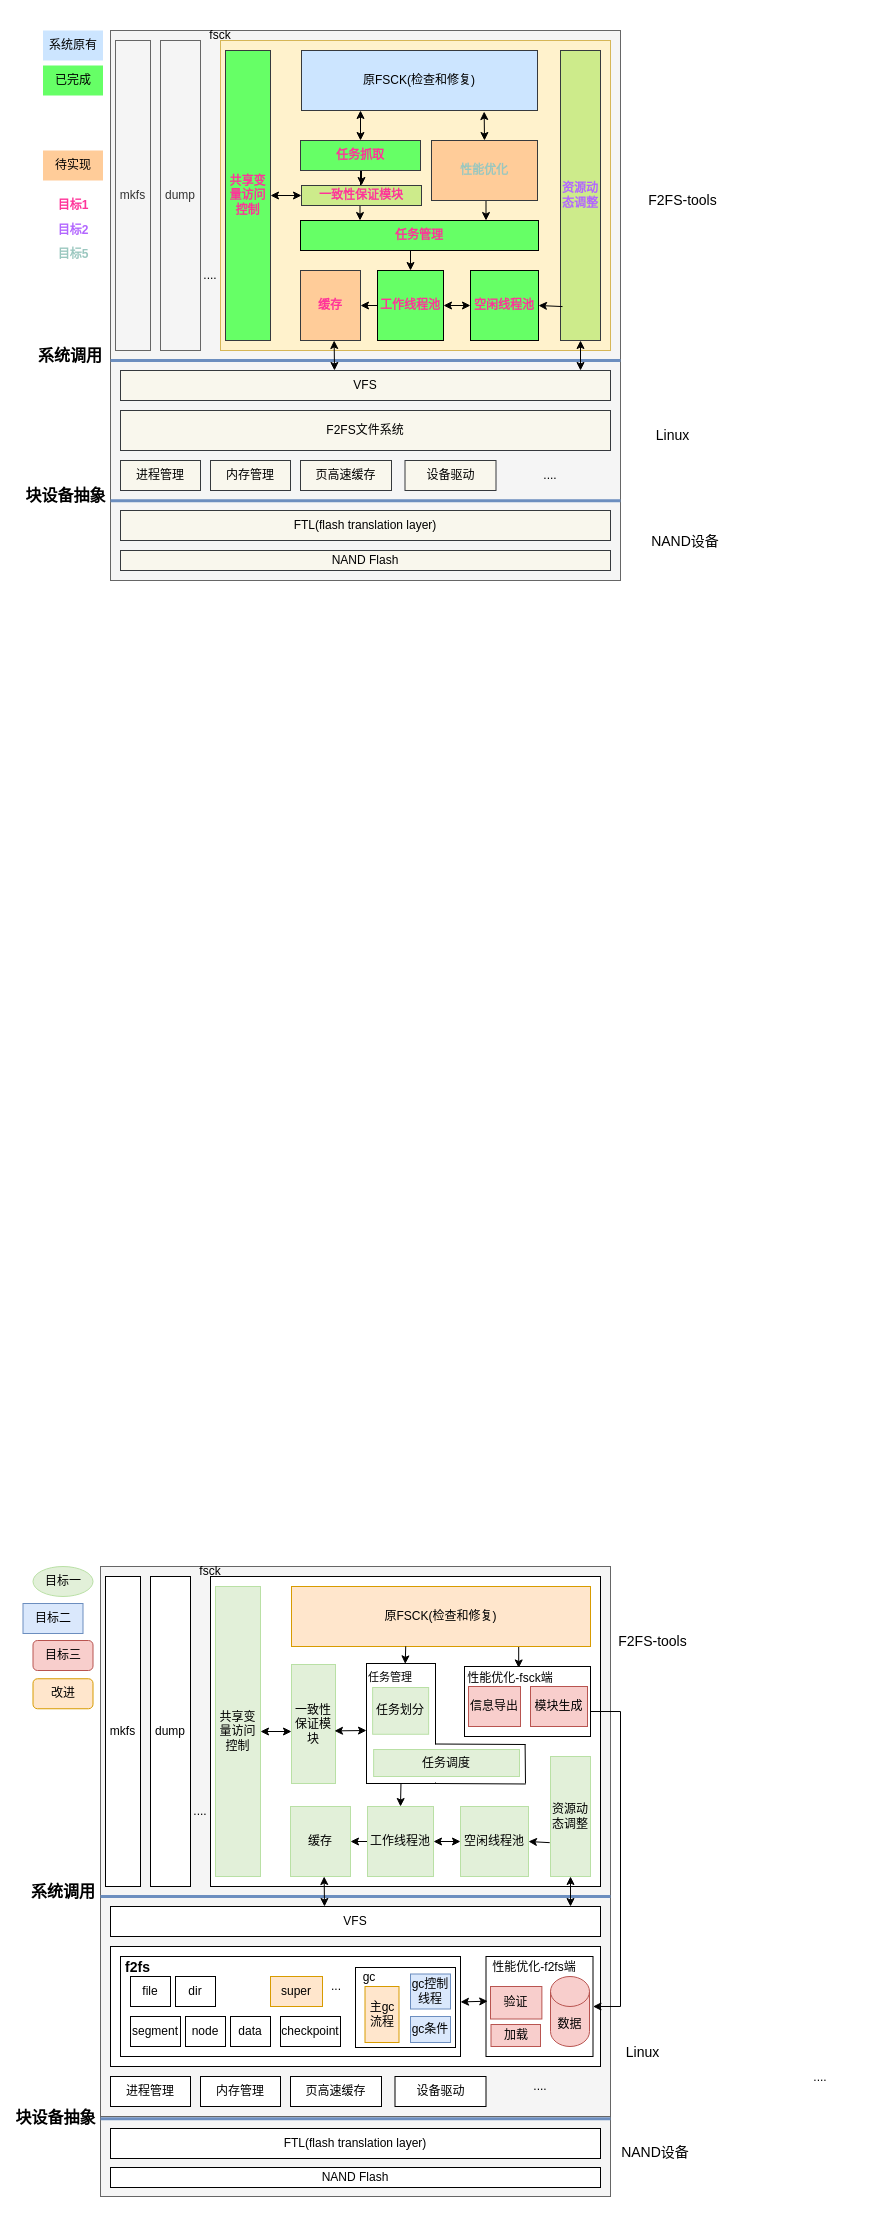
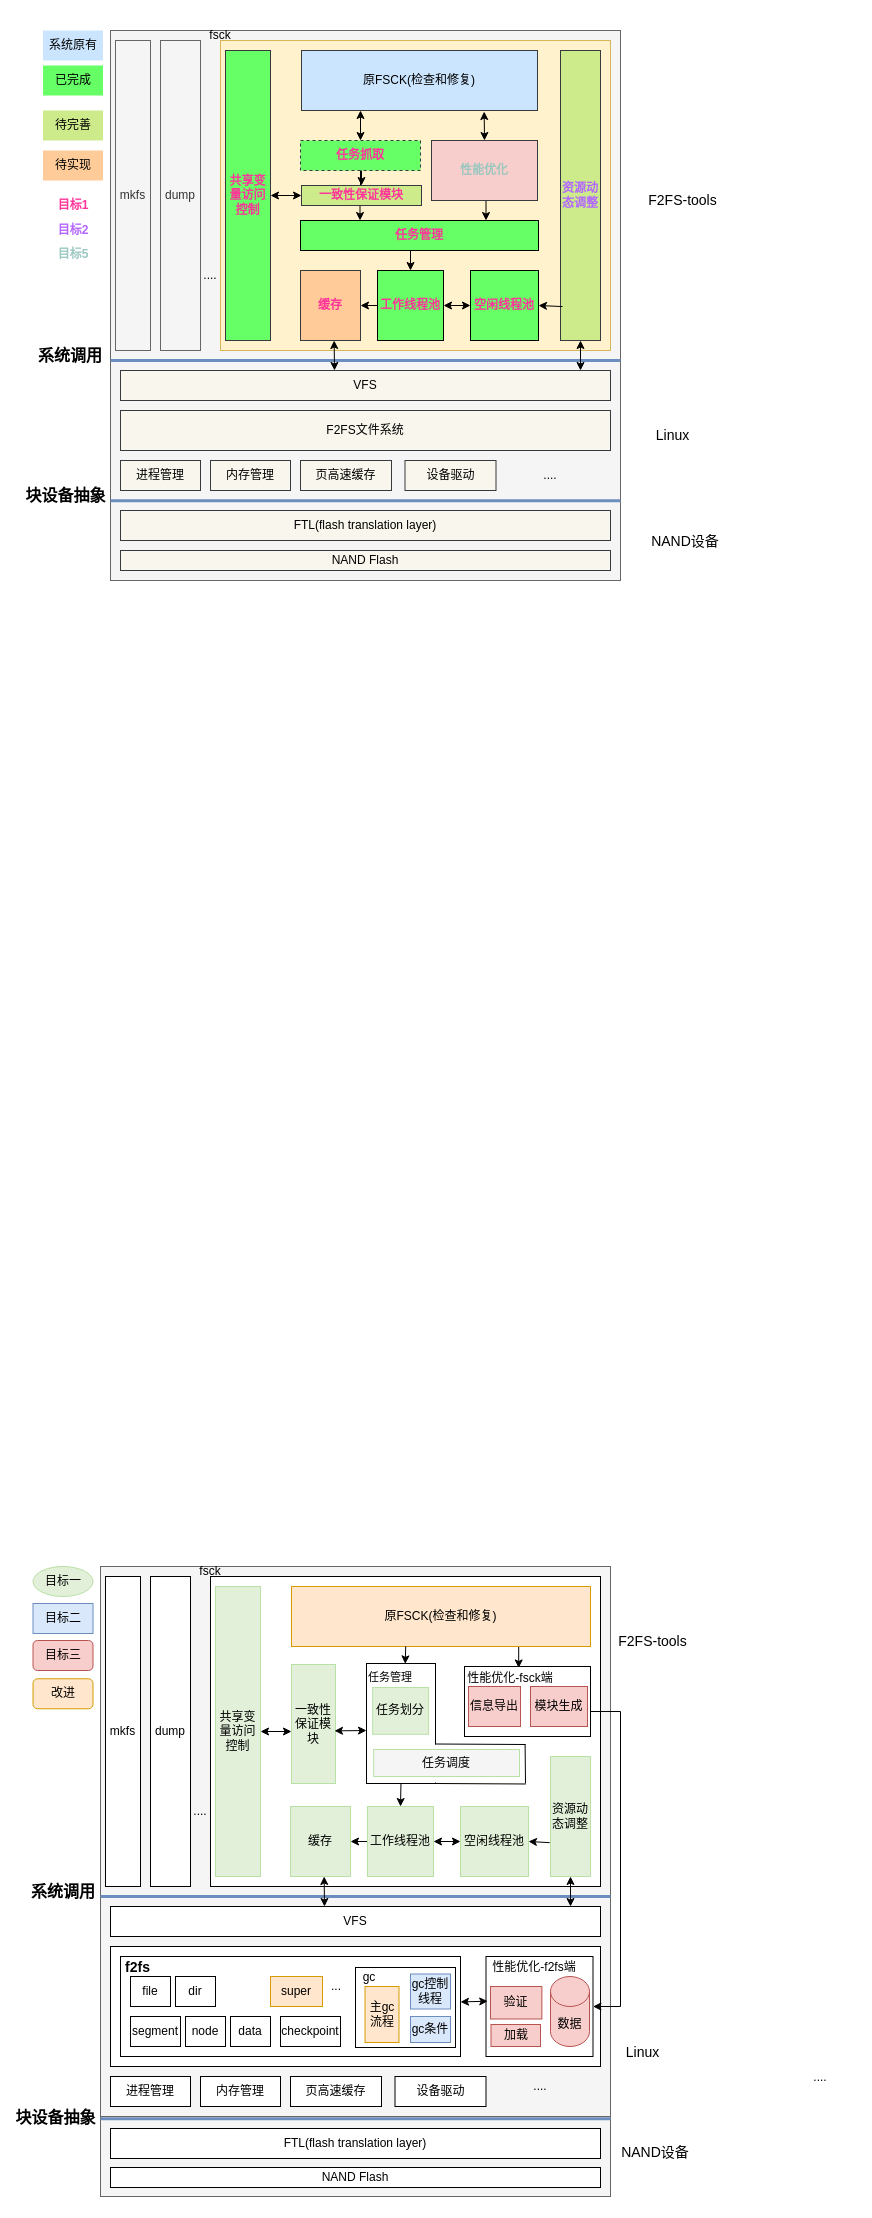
none -> (73, 126)
(361, 156) -> (361, 156)
(485, 171) -> (485, 171)
(53, 1619) -> (63, 1619)
(447, 1763) -> (447, 1763)
